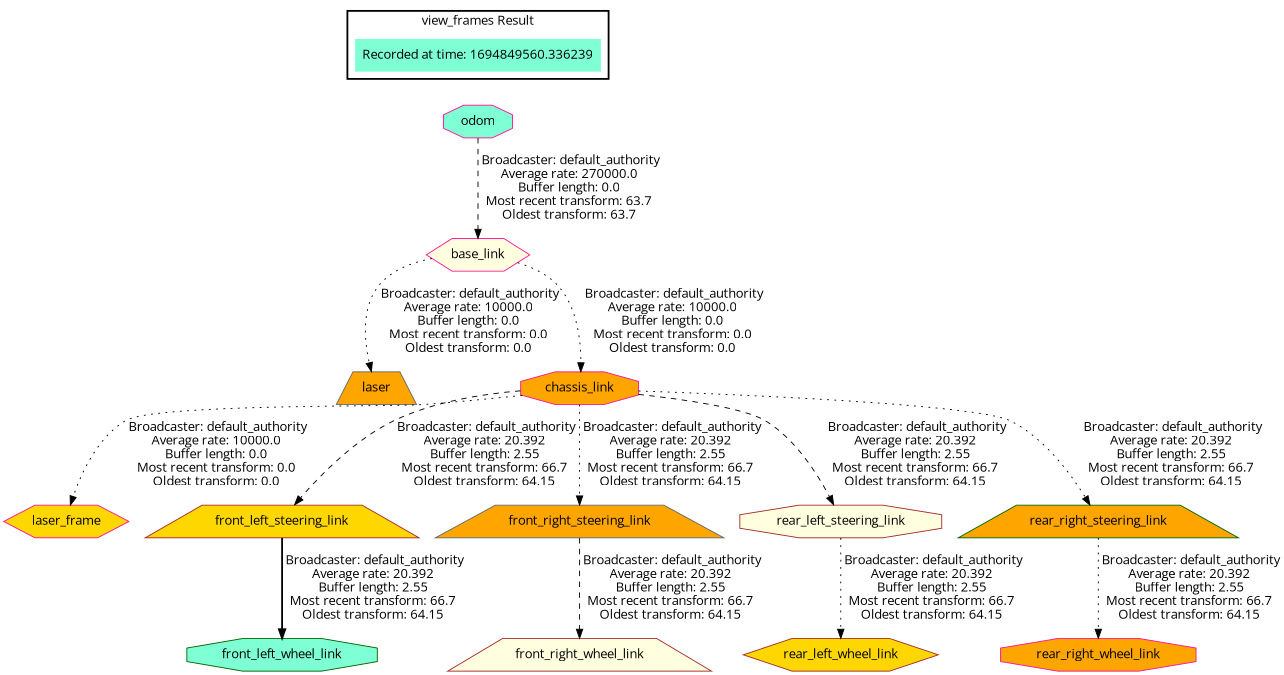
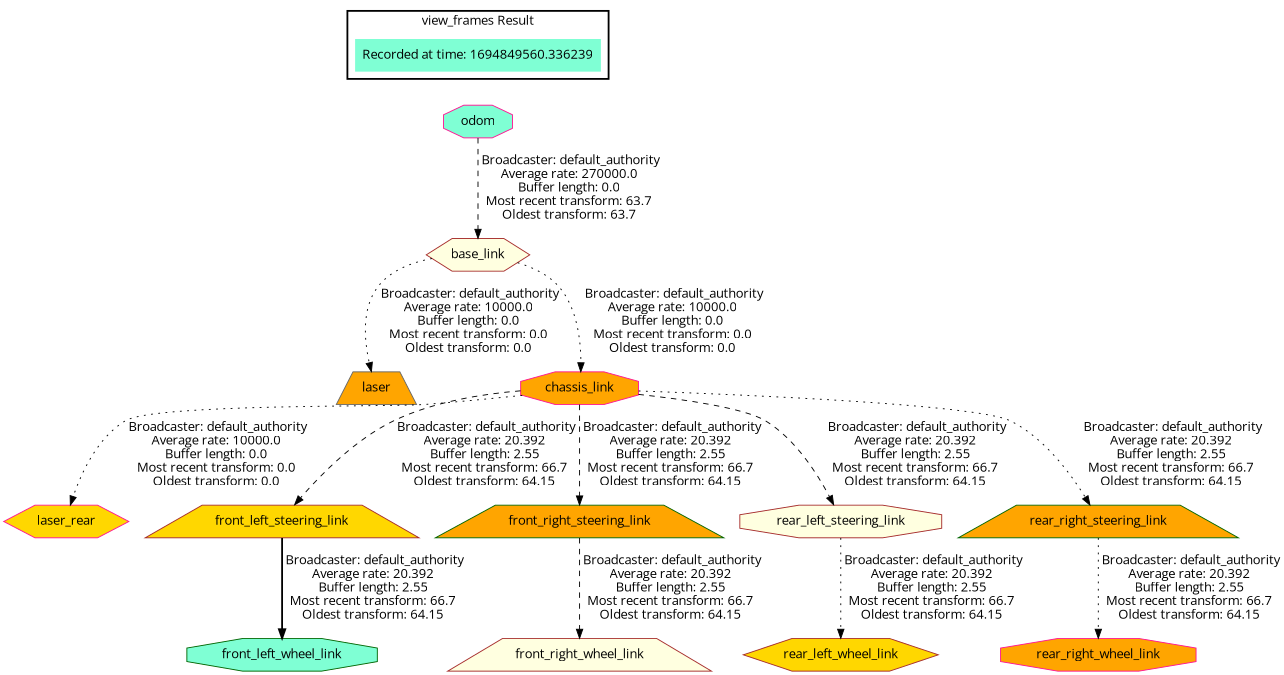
(478, 255) -> (478, 255)
(580, 450) -> (580, 450)
(66, 521) -> (66, 521)
(580, 521) -> (580, 521)
